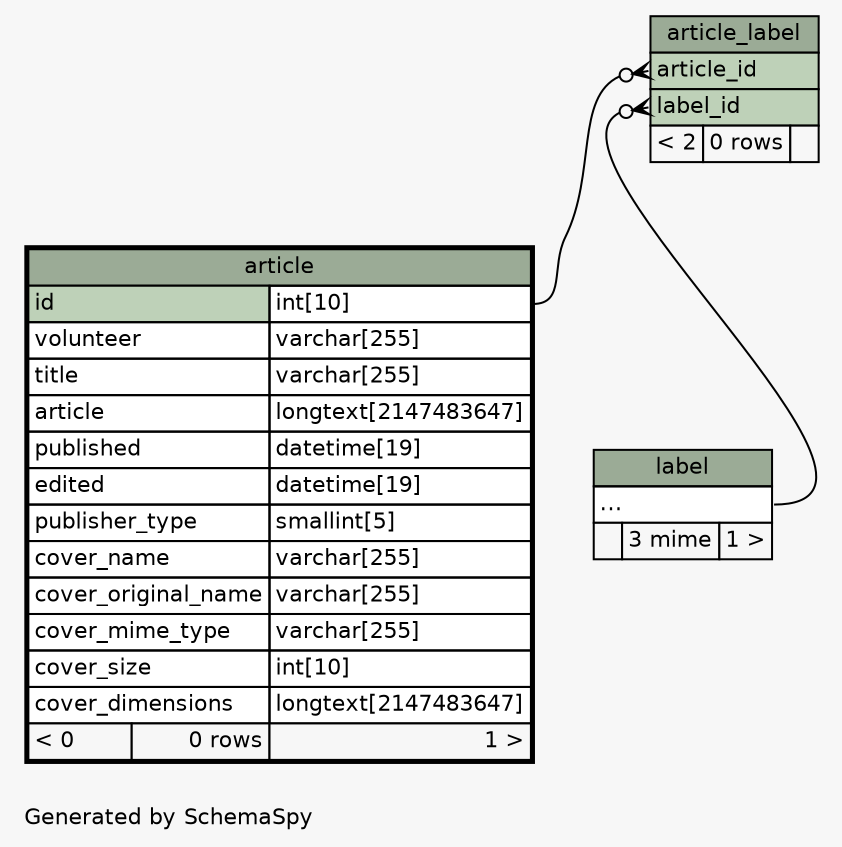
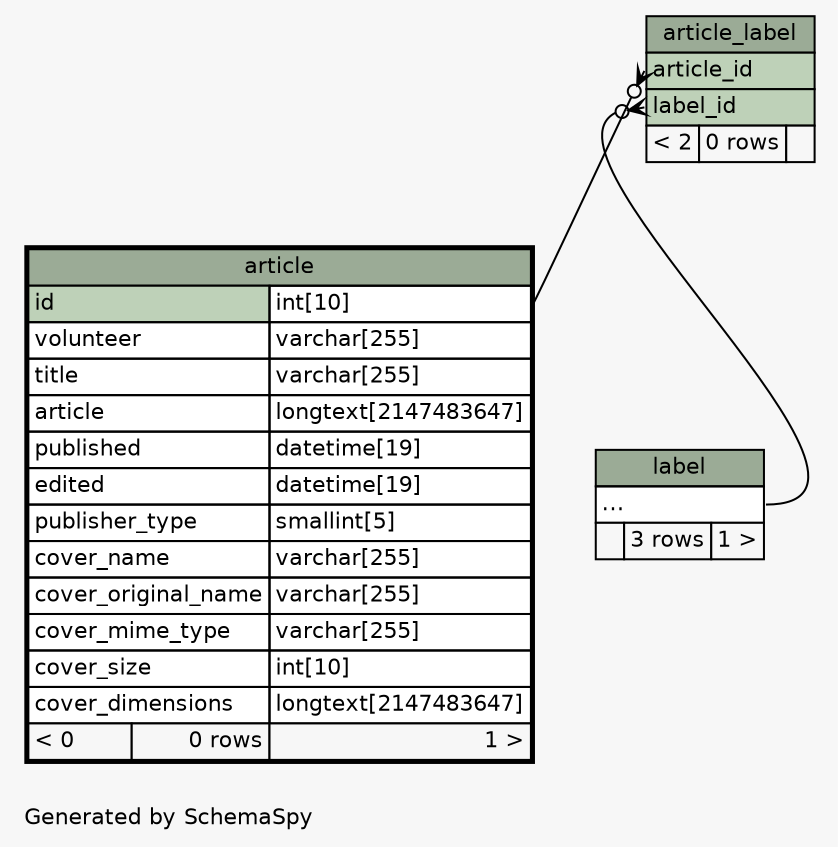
(671, 540) -> (668, 540)
